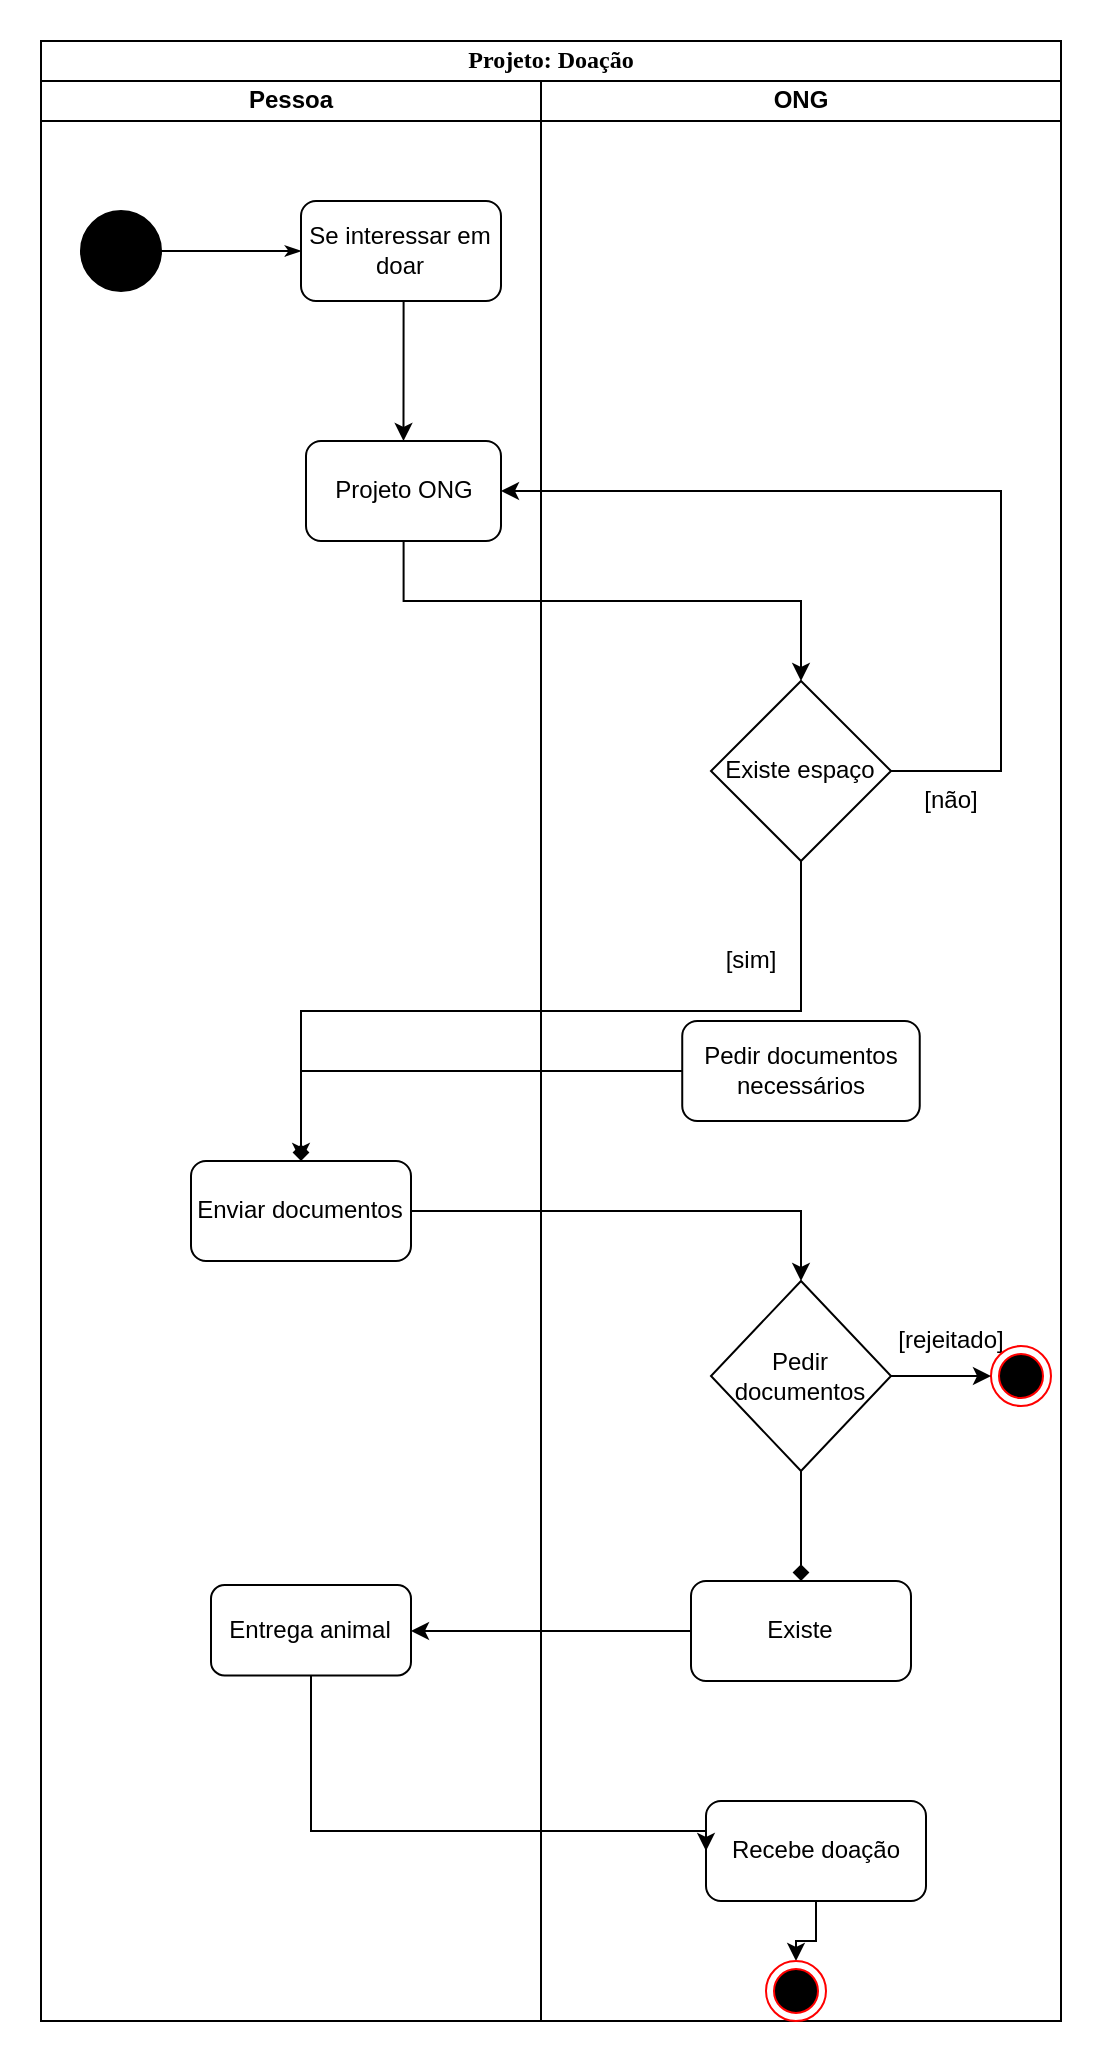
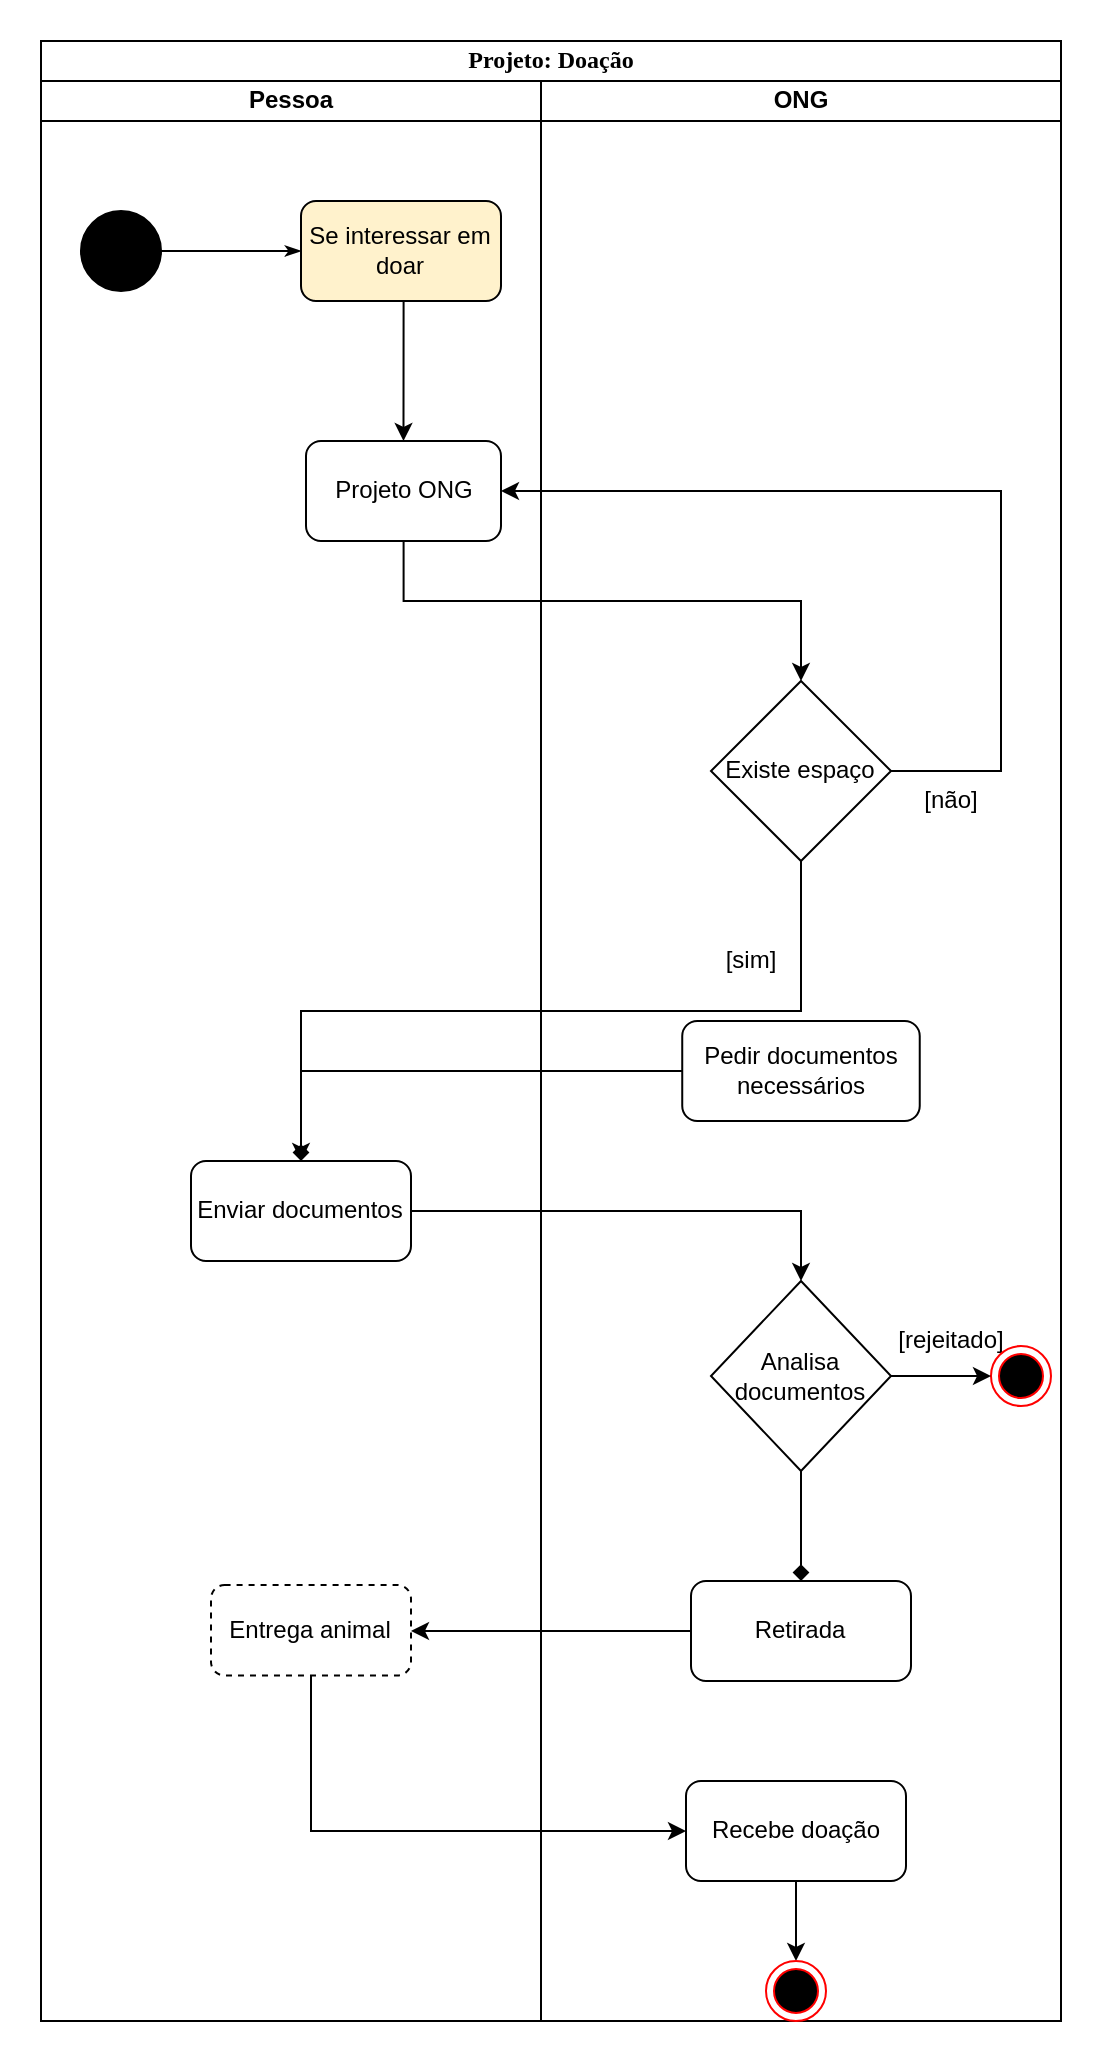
(401, 251) -> (401, 251)
(801, 1377) -> (801, 1377)
(311, 1630) -> (311, 1630)
(801, 1631) -> (801, 1631)
(816, 1851) -> (796, 1831)
